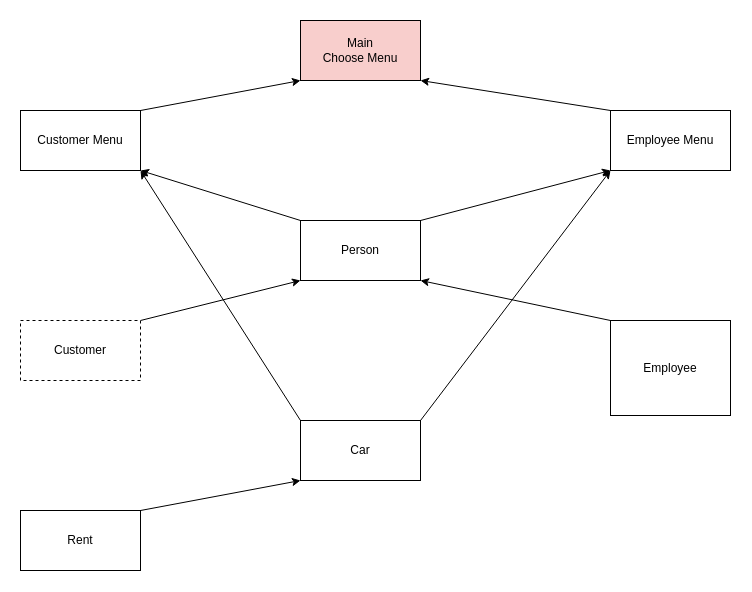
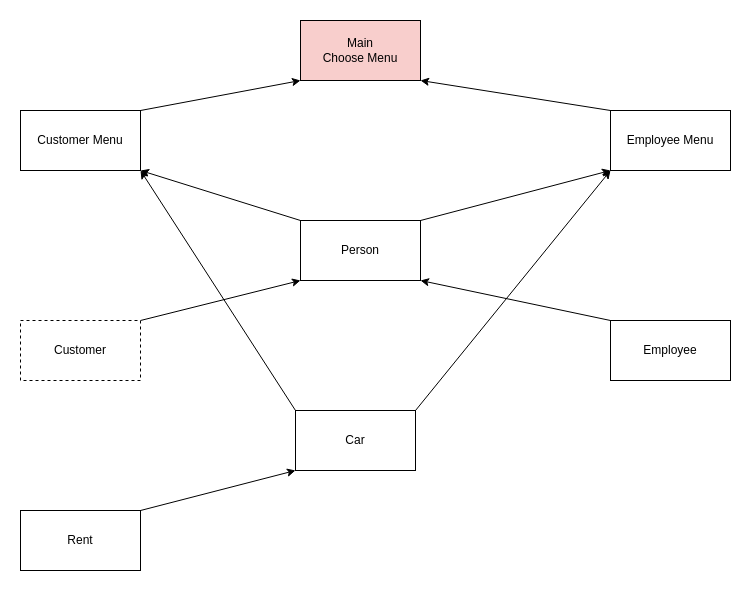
(671, 368) -> (671, 351)
(361, 451) -> (356, 441)
